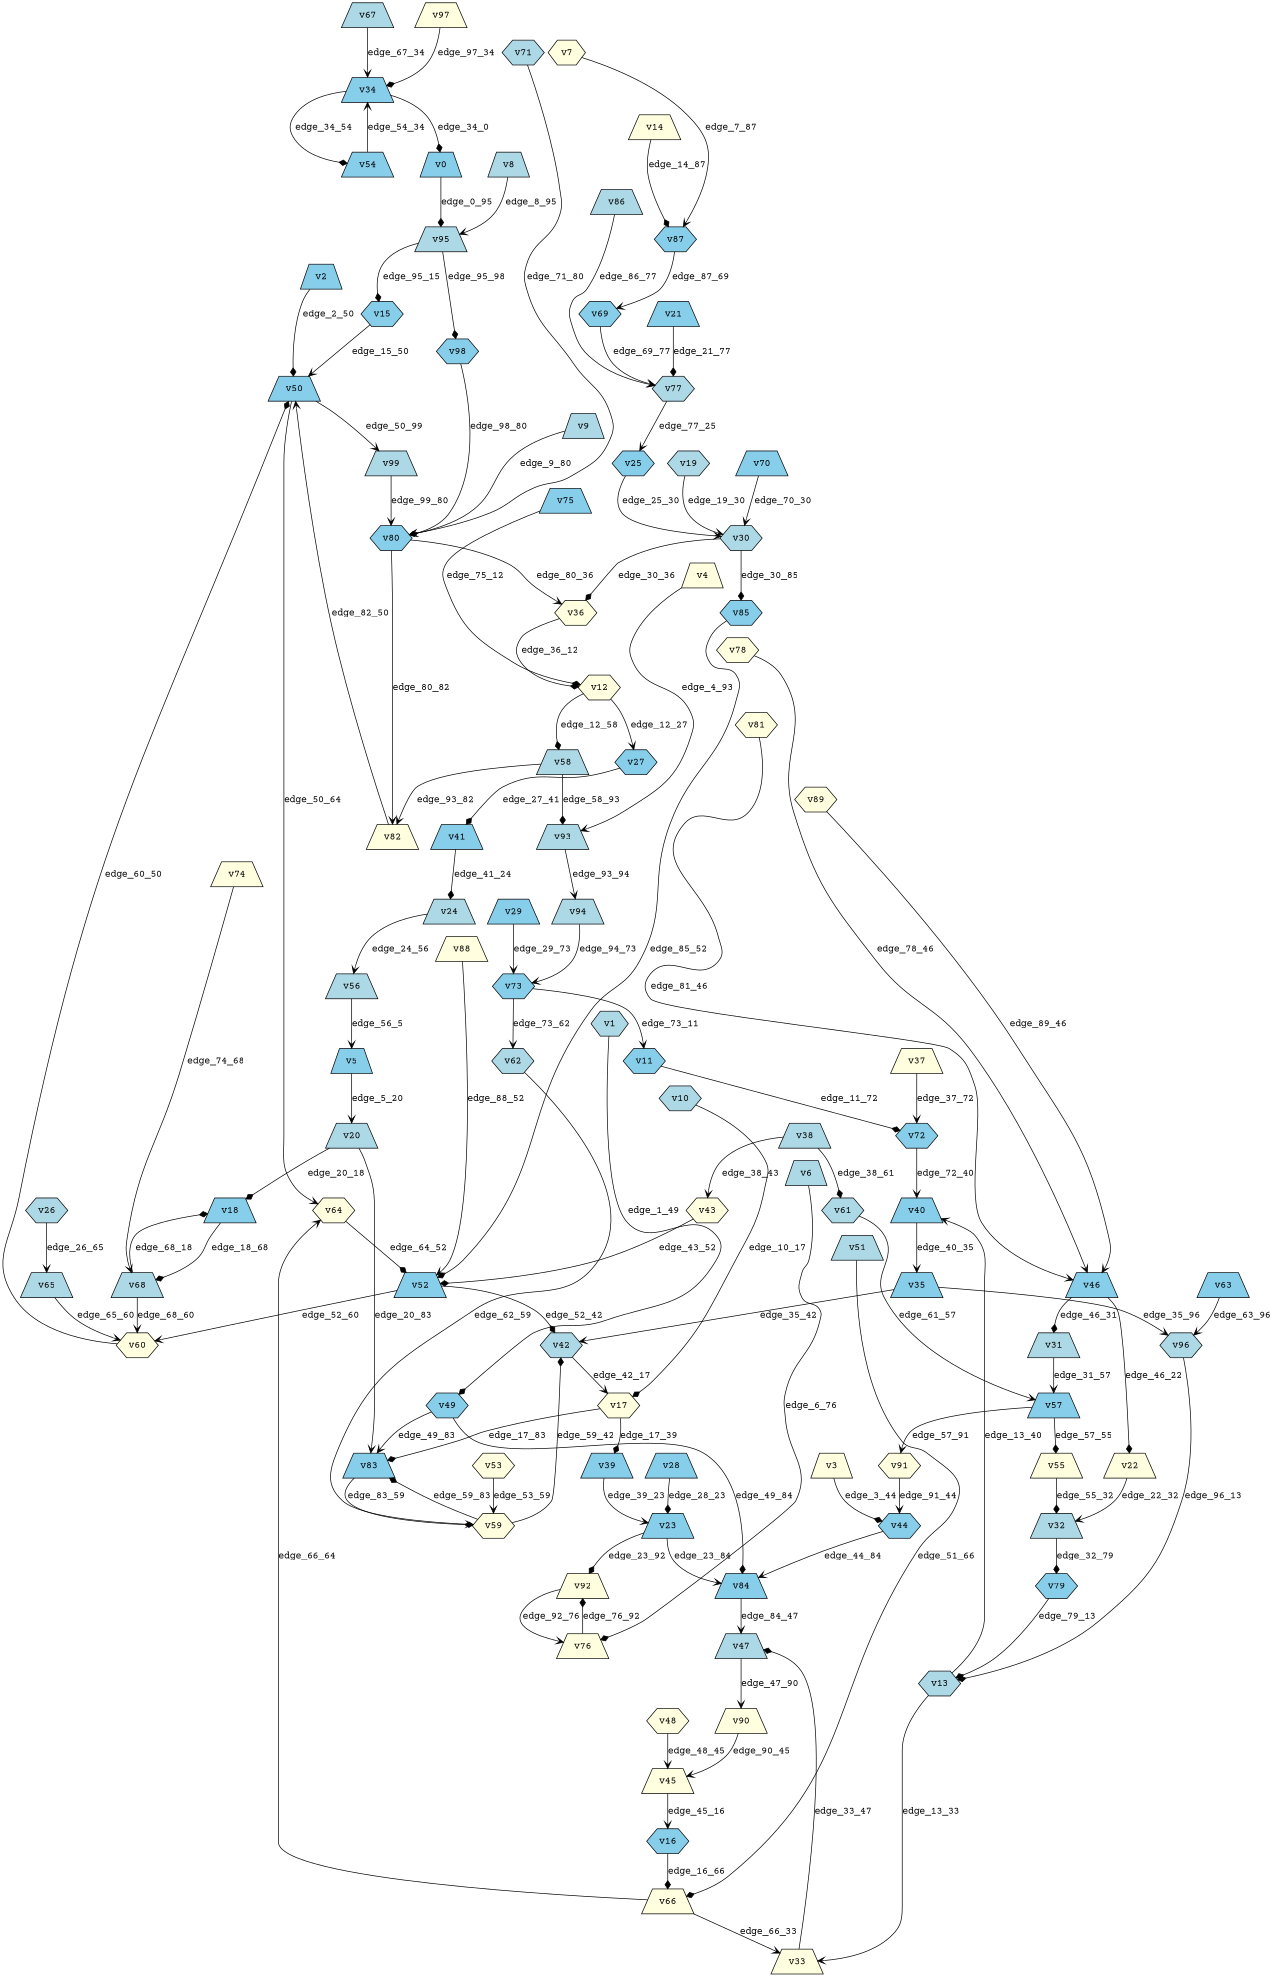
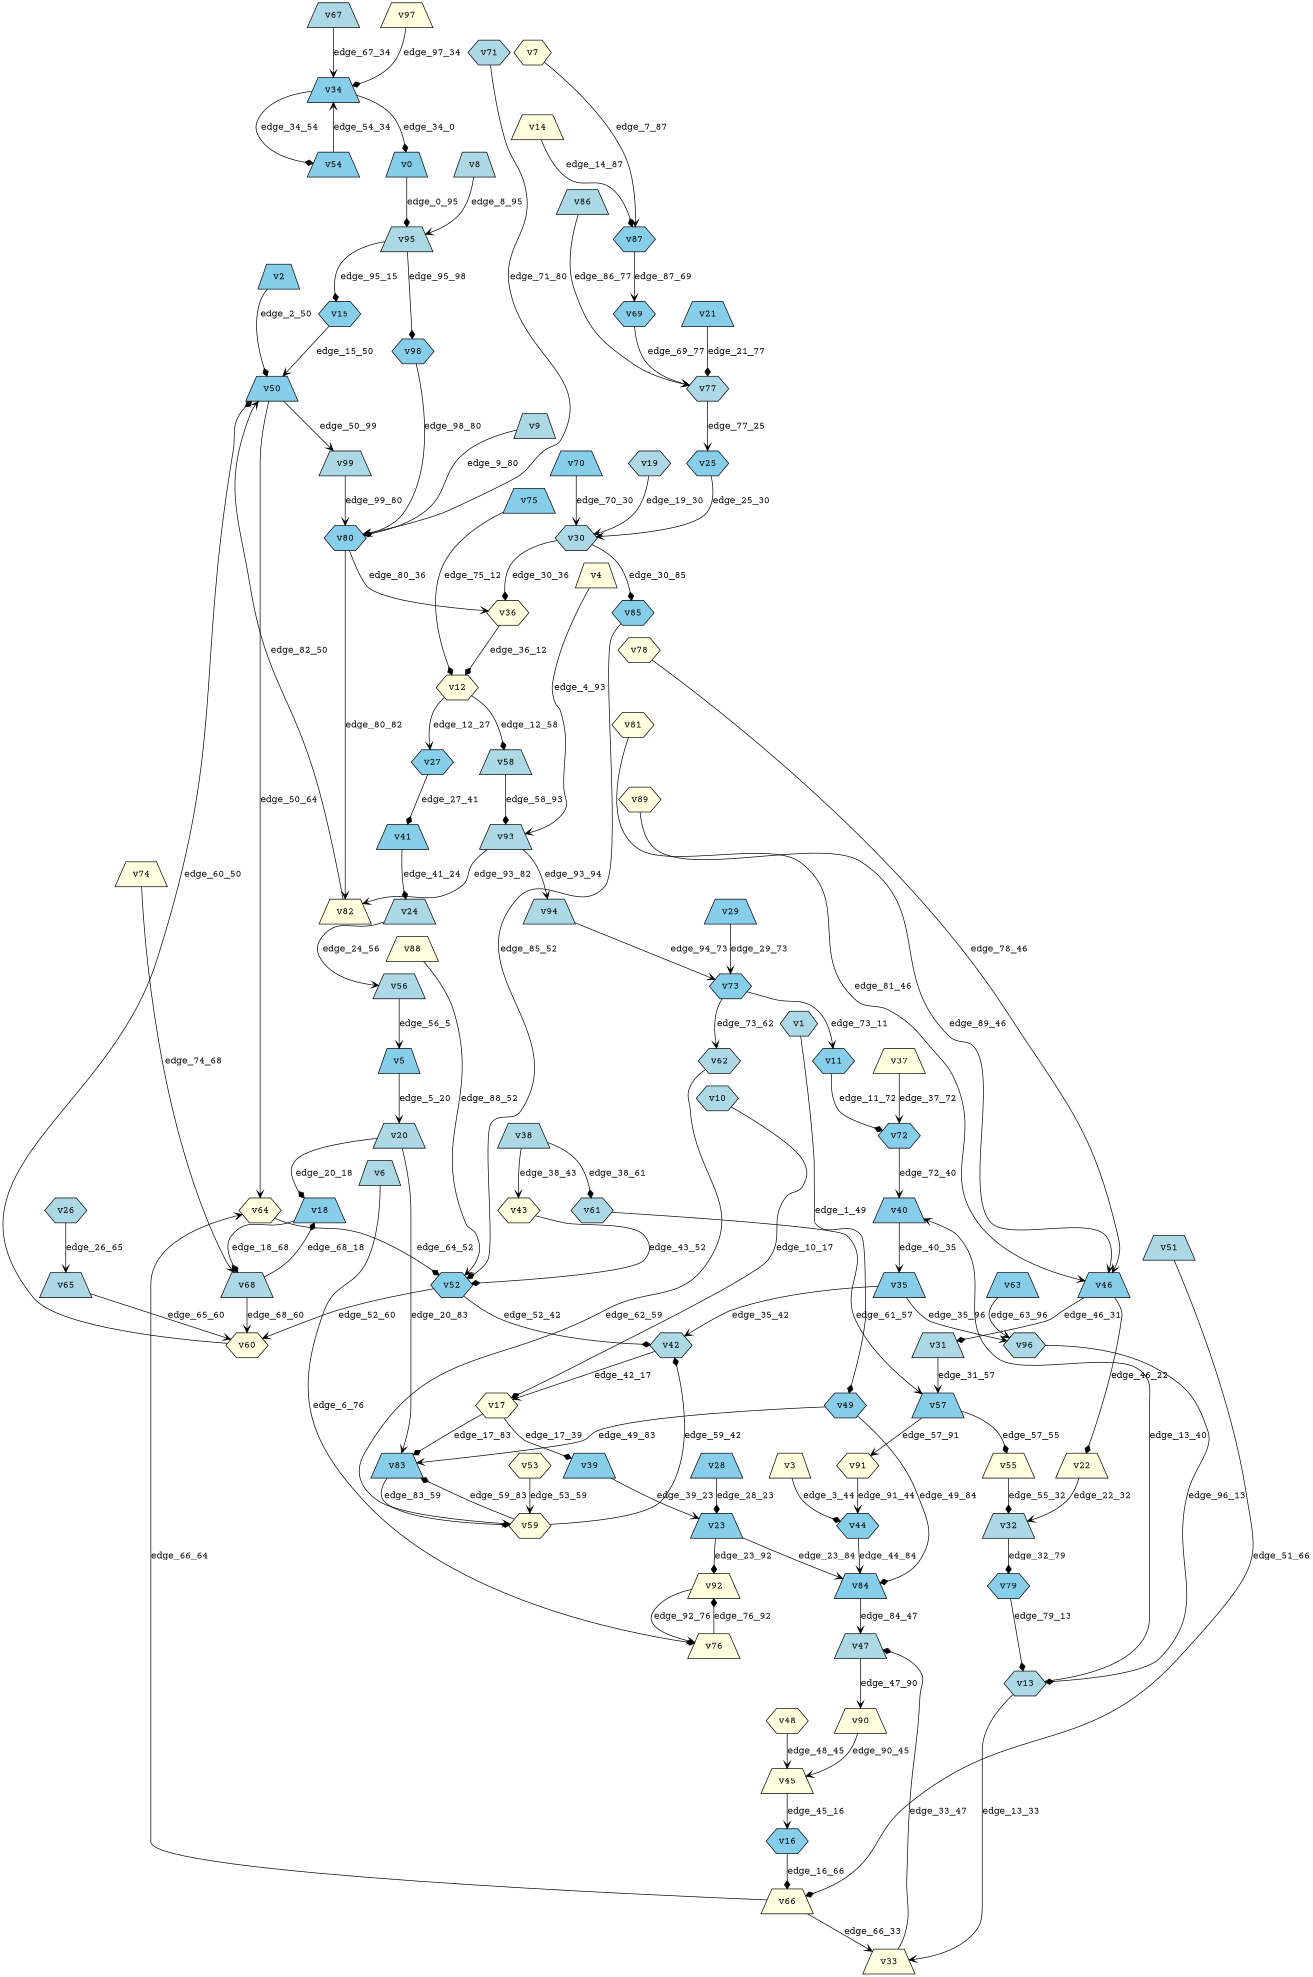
(460, 773) -> (439, 897)
(420, 1285) -> (452, 1285)
